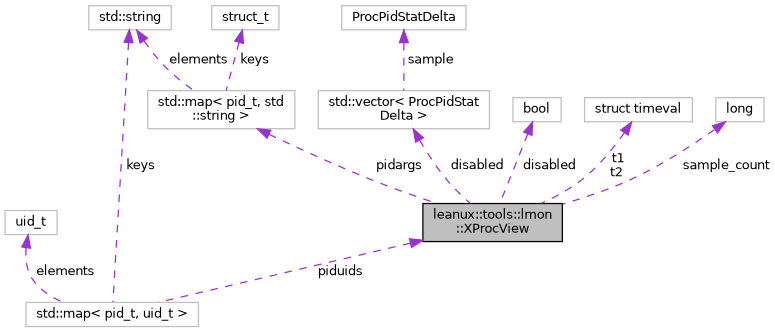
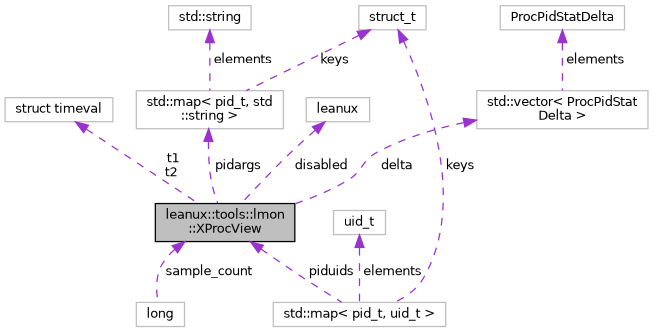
(429, 60) -> (593, 60)
(537, 110) -> (338, 110)
(476, 166) -> (395, 166)
(121, 172) -> (442, 178)
(642, 174) -> (158, 273)
